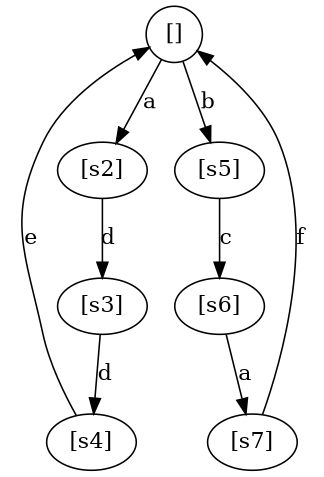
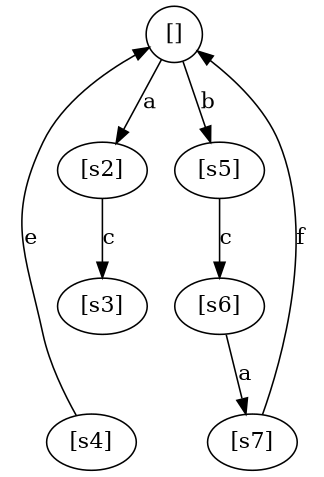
(109, 238) -> (109, 238)
(98, 366) -> none
